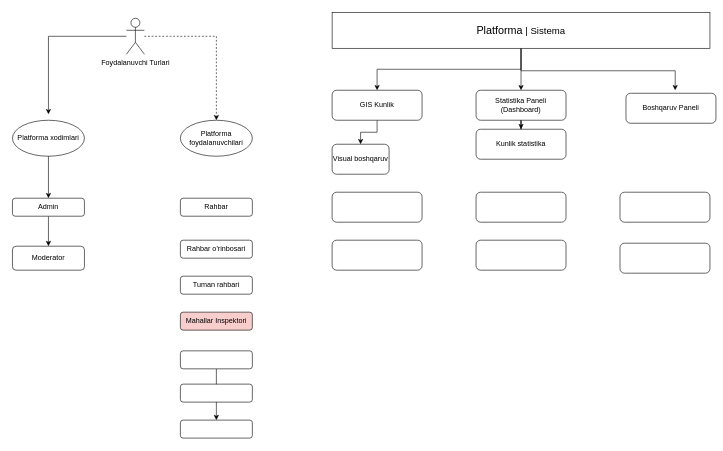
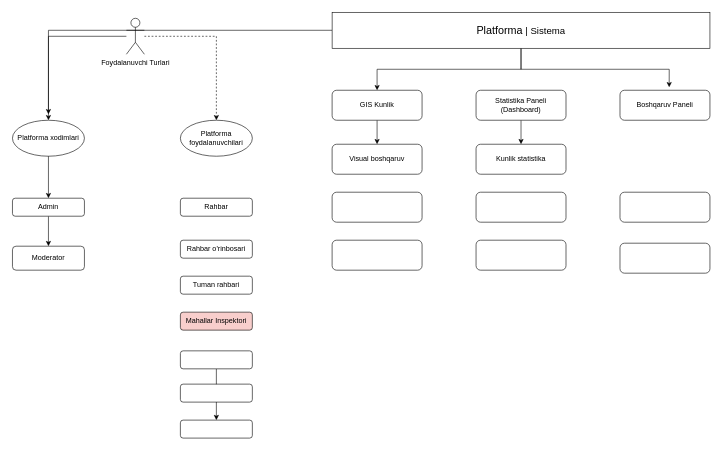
(521, 84) -> (48, 31)
(671, 108) -> (665, 105)
(521, 144) -> (521, 159)
(361, 159) -> (377, 159)
